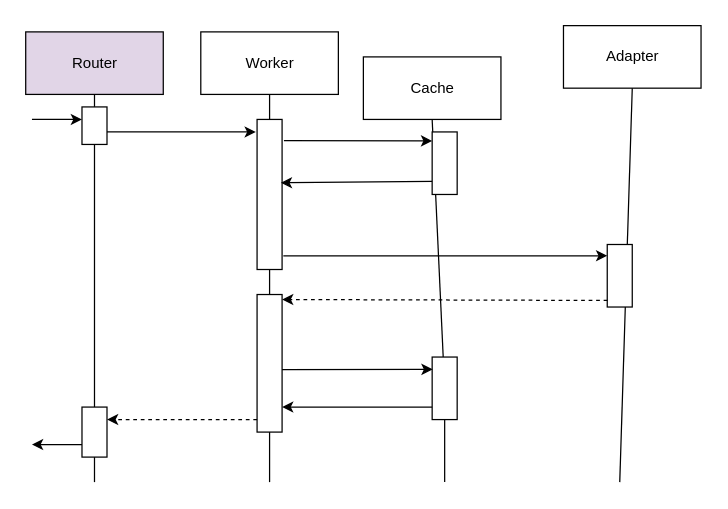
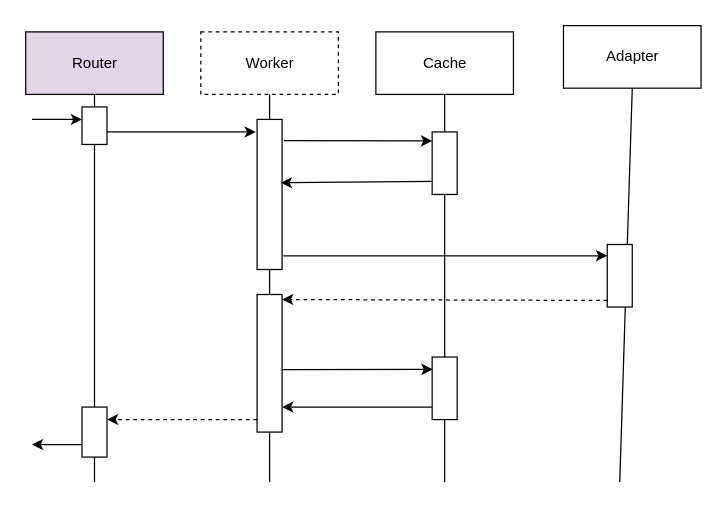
(269, 63) -> (269, 63)
(432, 88) -> (444, 63)
